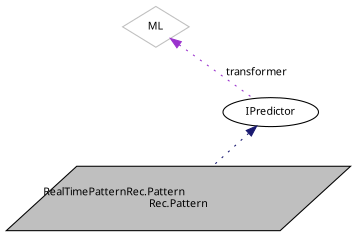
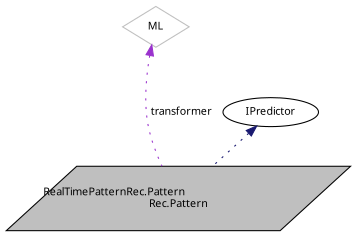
(216, 72) -> (146, 112)
